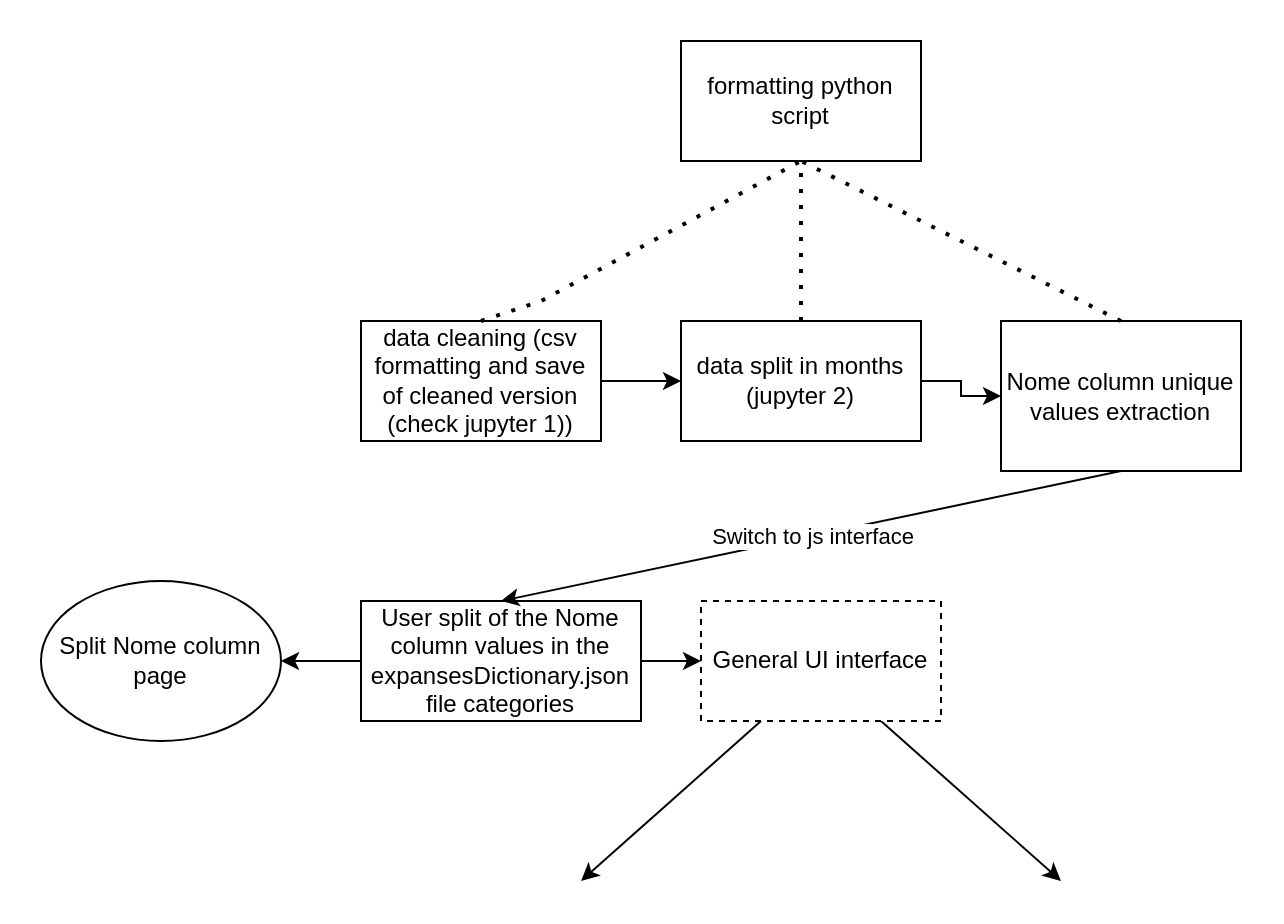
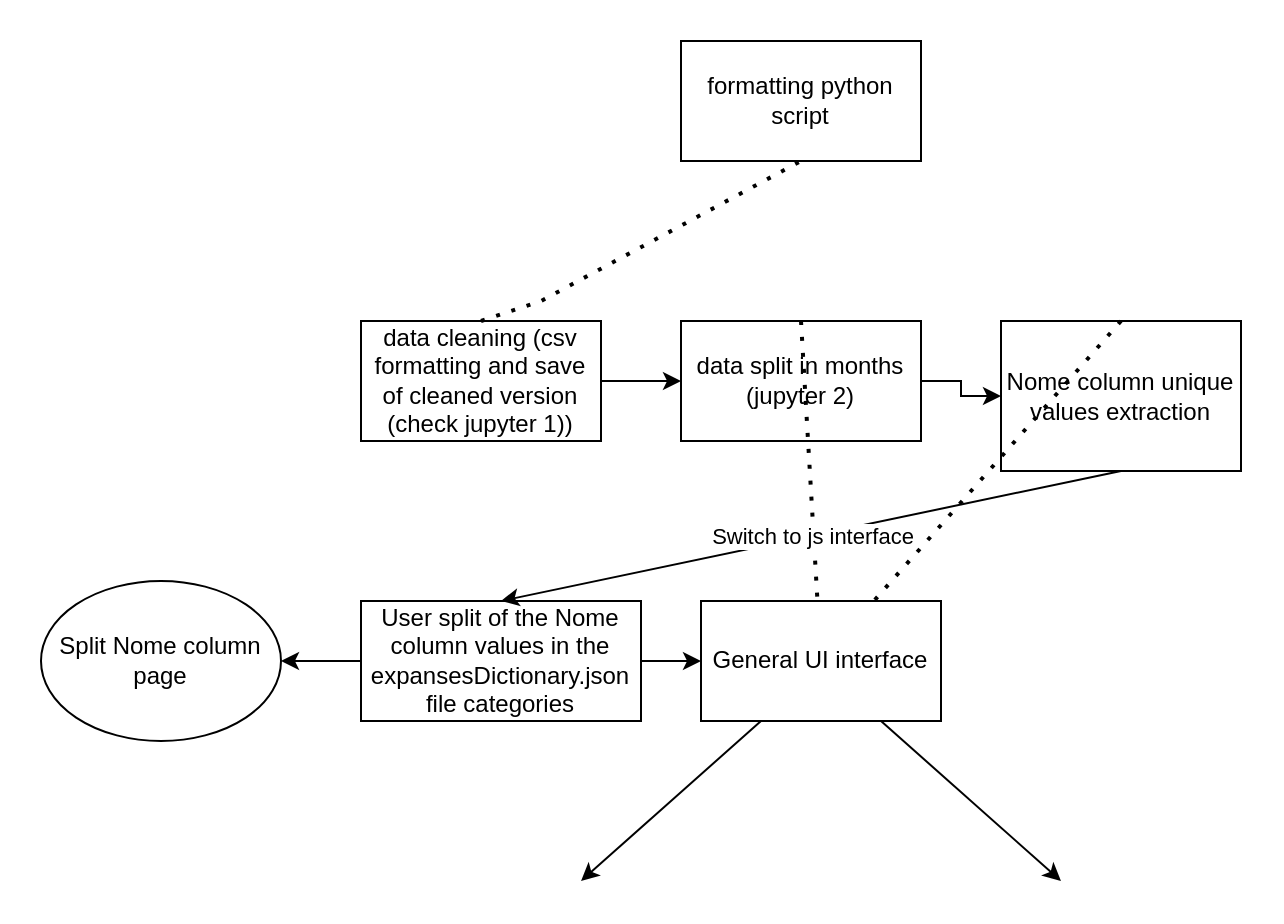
(801, 172) -> (817, 596)
(947, 234) -> (919, 550)
(821, 661) -> (821, 661)
